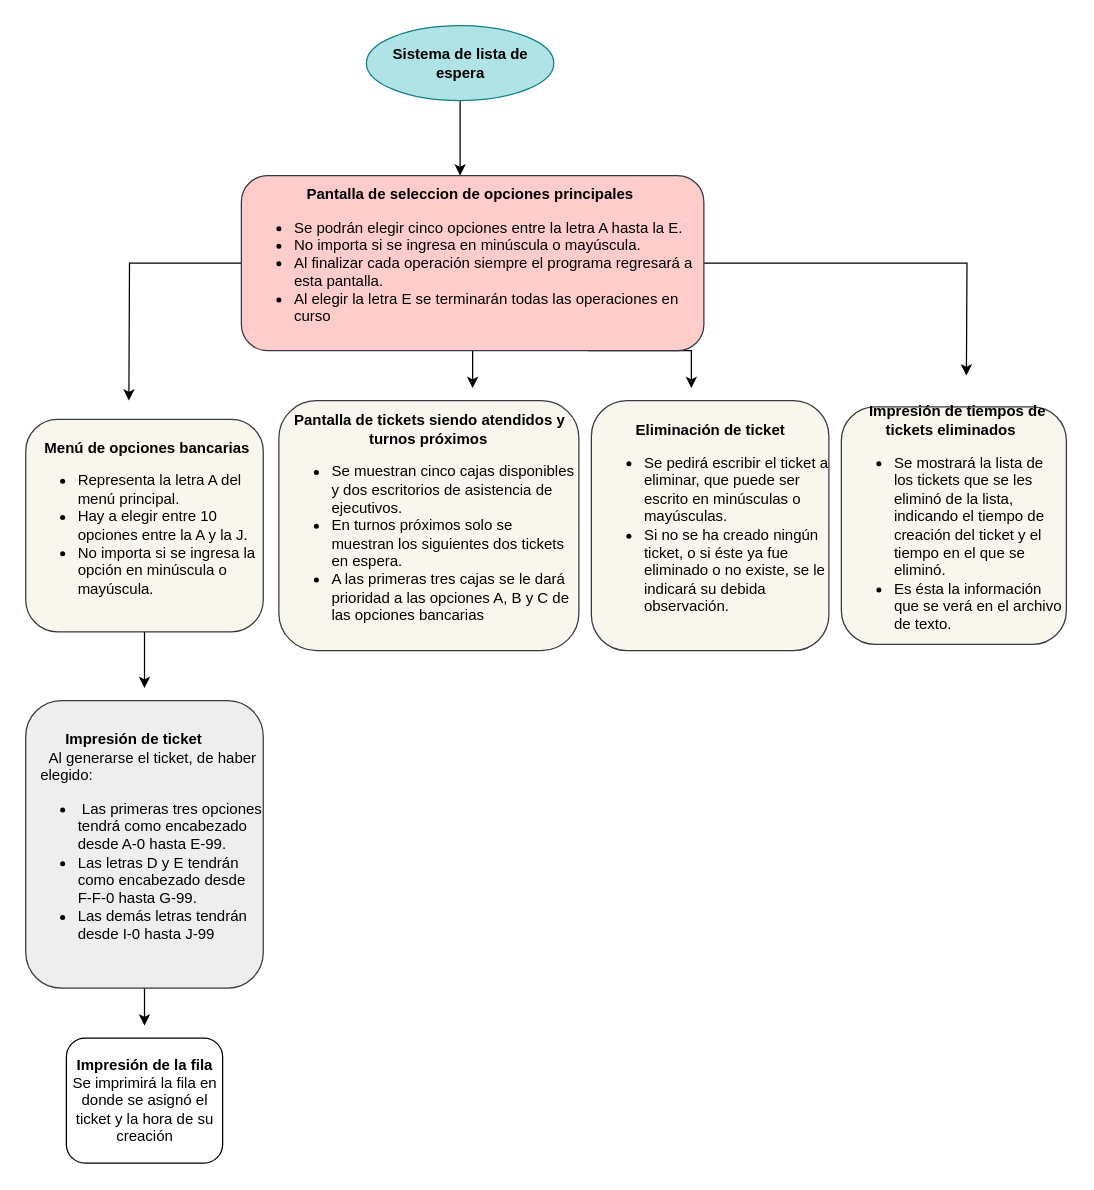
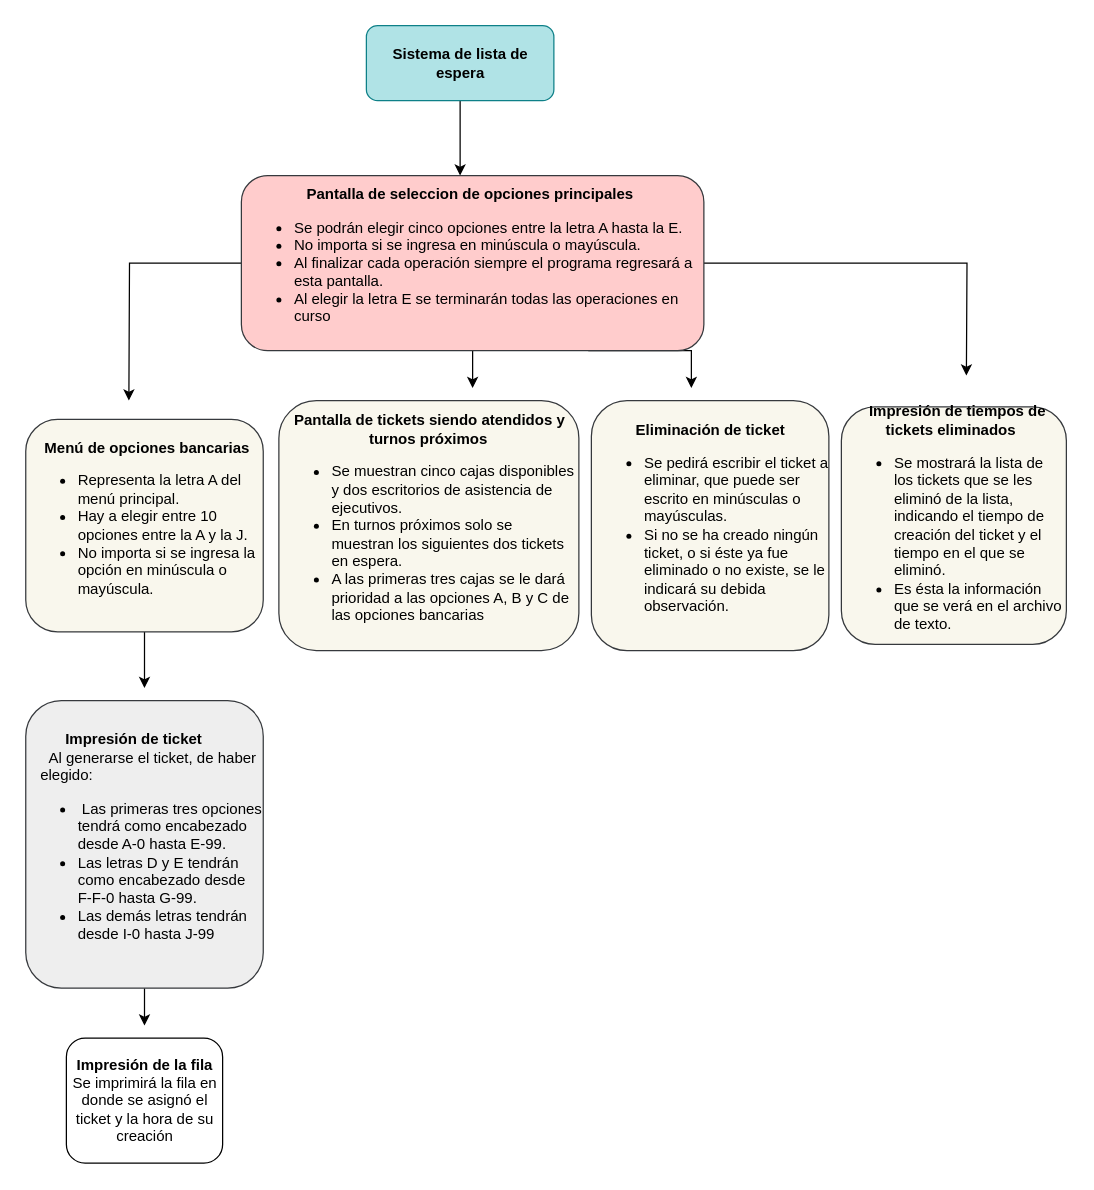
(460, 63) -> (460, 63)
